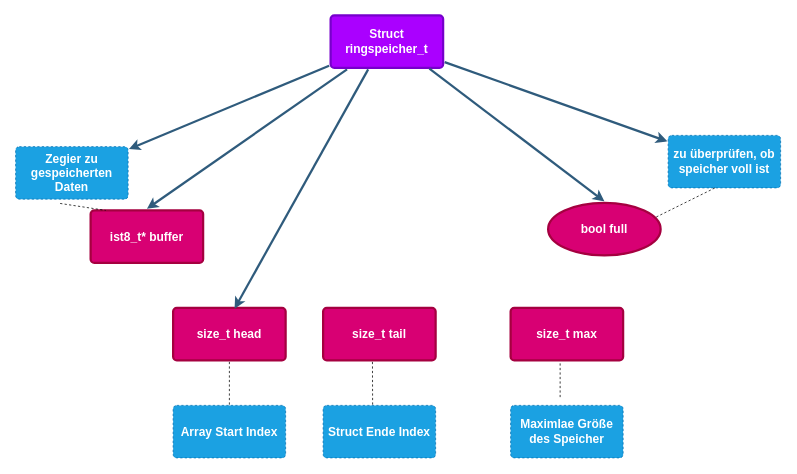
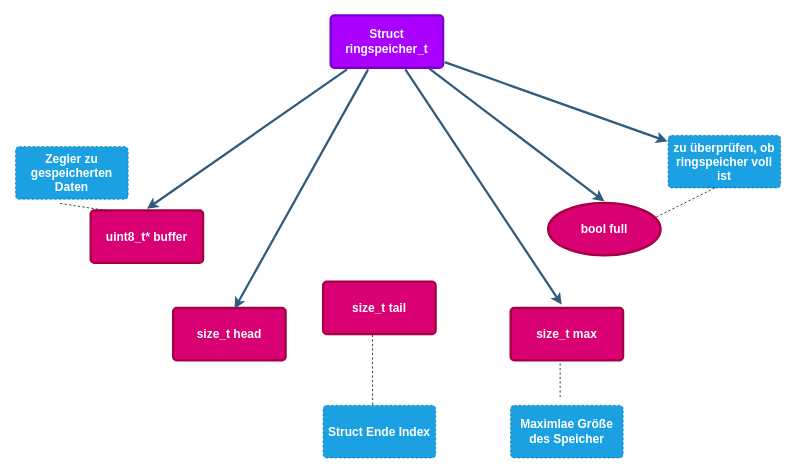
(233, 106) -> (481, 184)
(724, 162) -> (724, 162)
(147, 237) -> (147, 237)
(379, 334) -> (379, 308)
(229, 383) -> none
(229, 432) -> none
